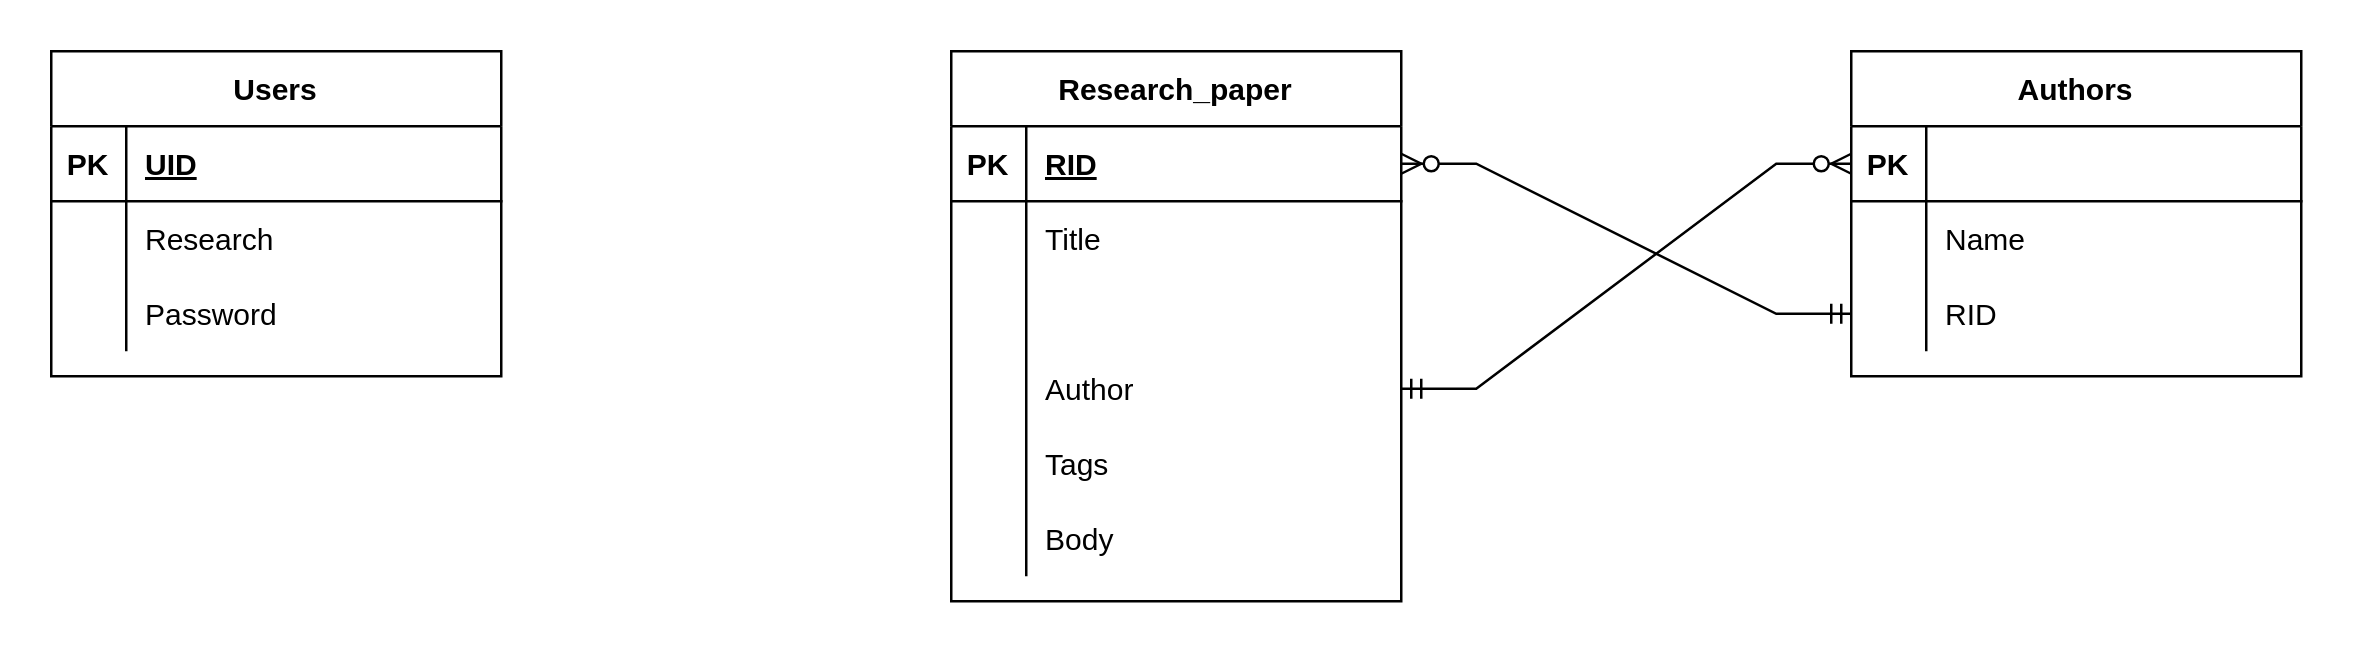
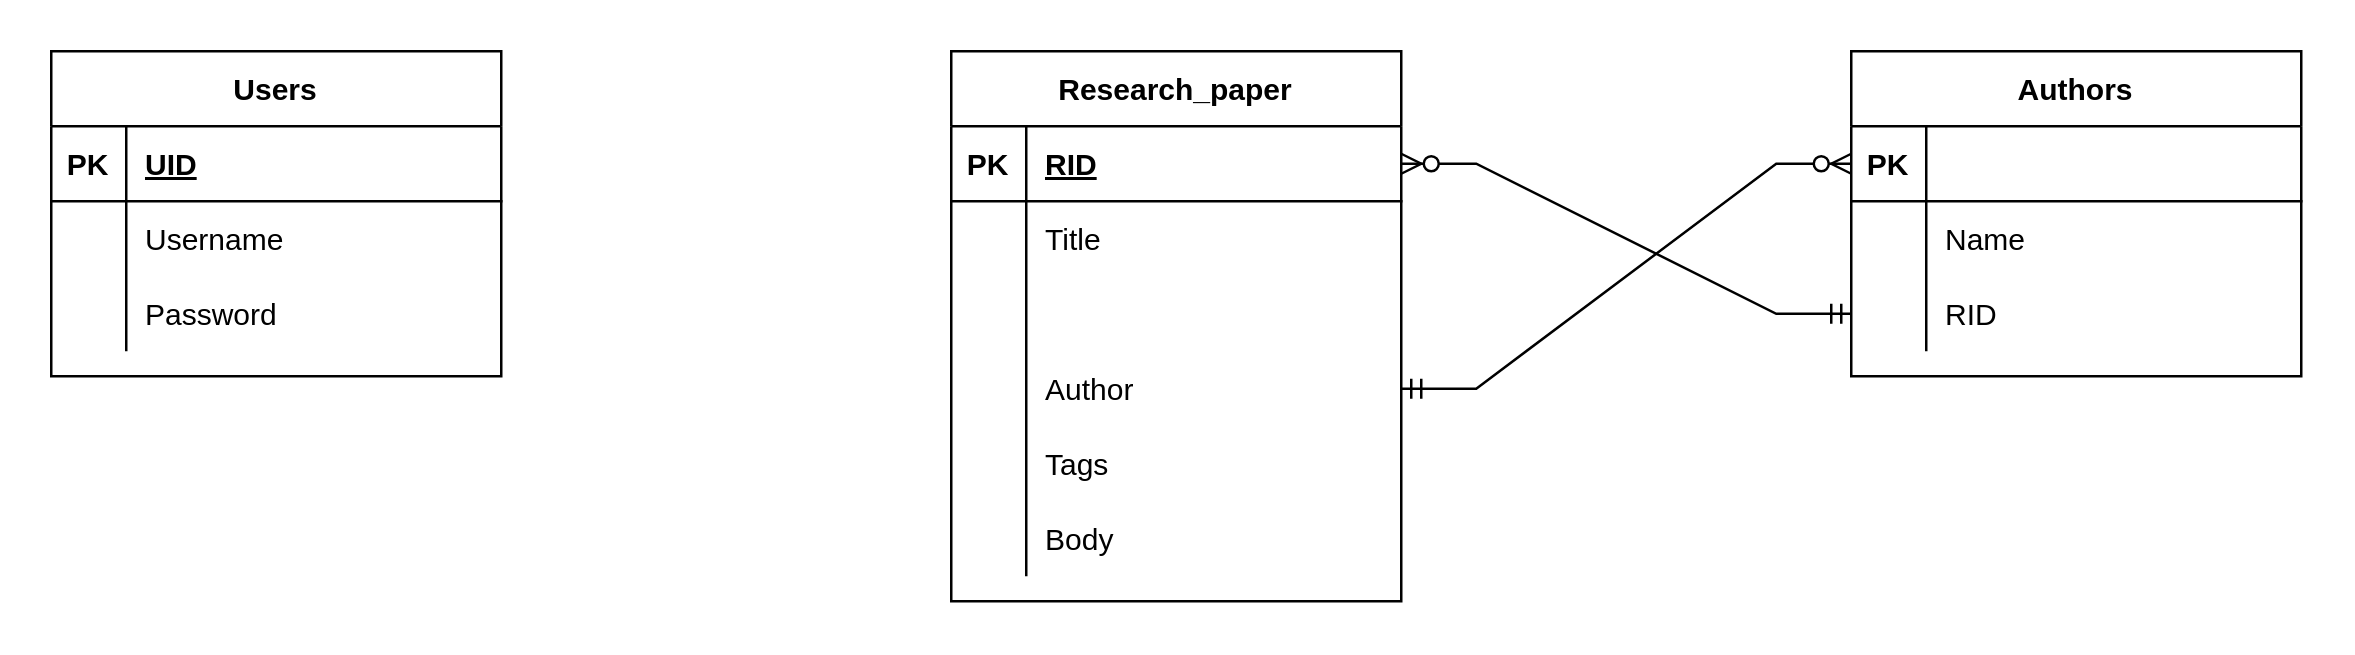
(212, 240) -> (212, 240)
